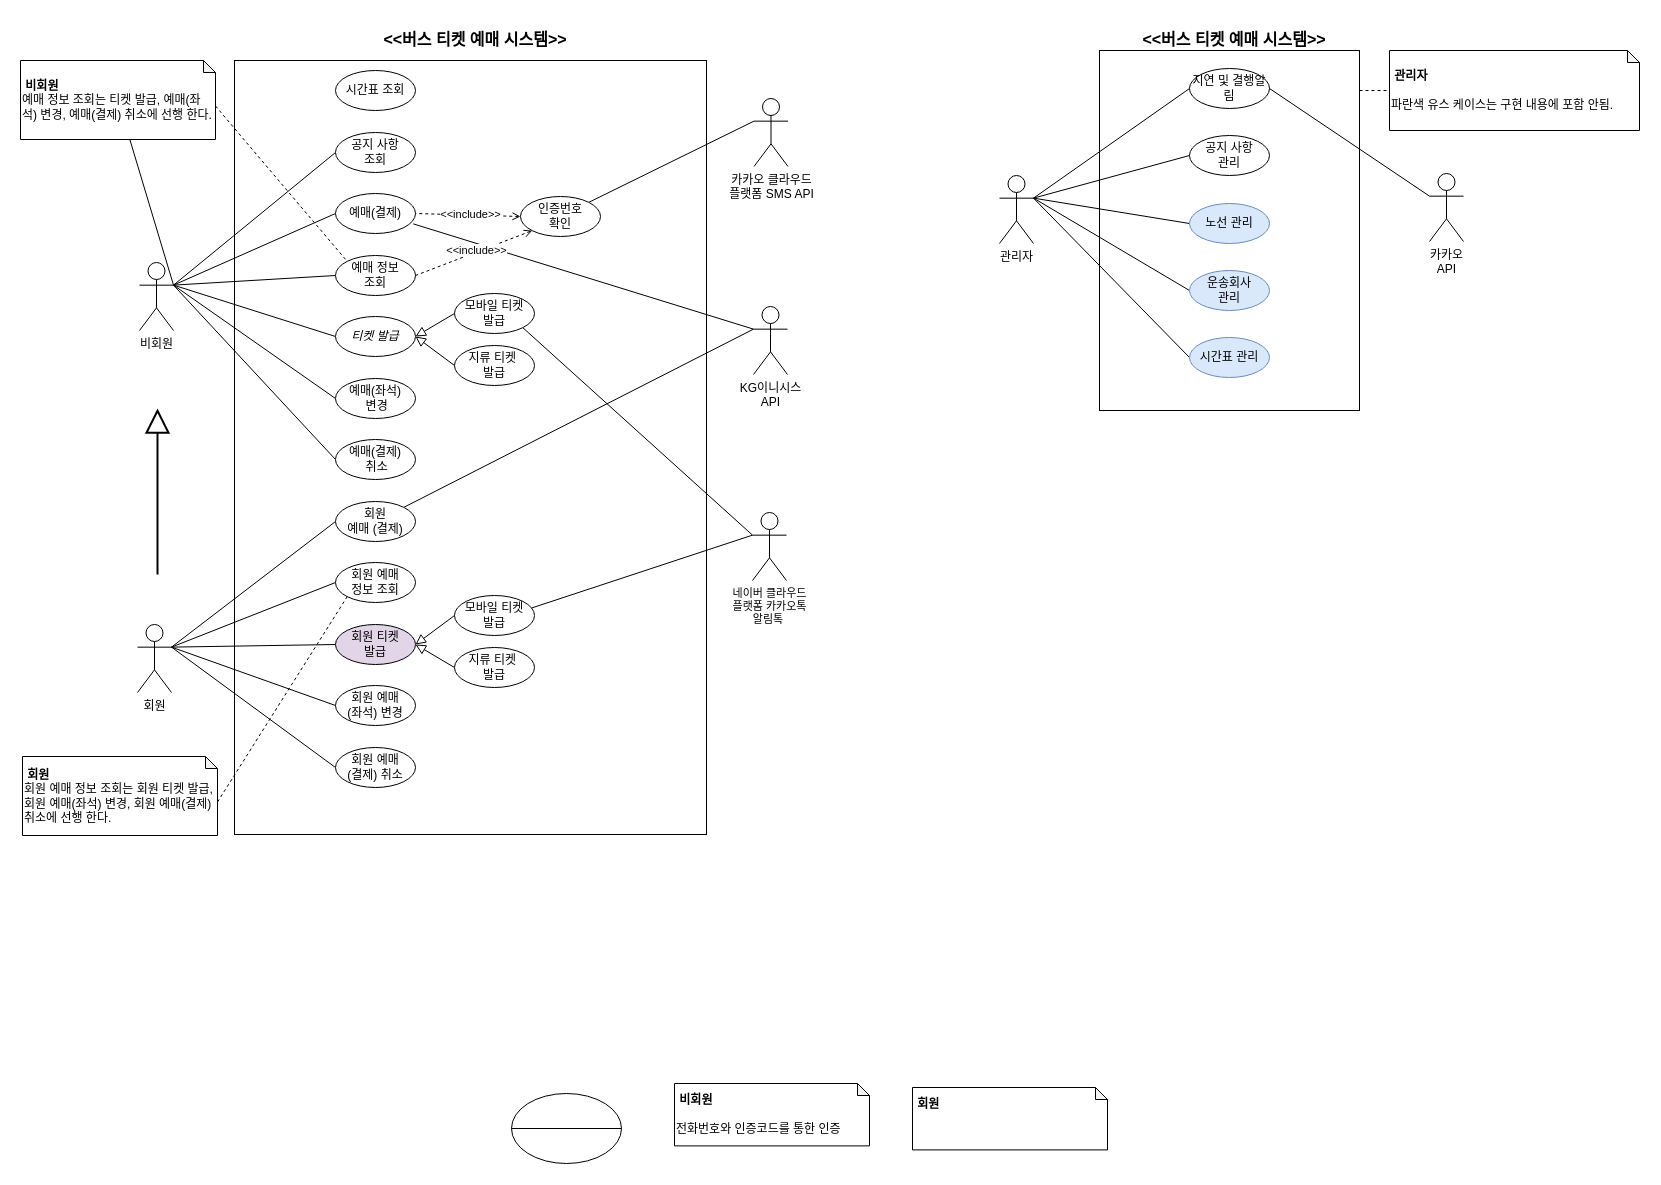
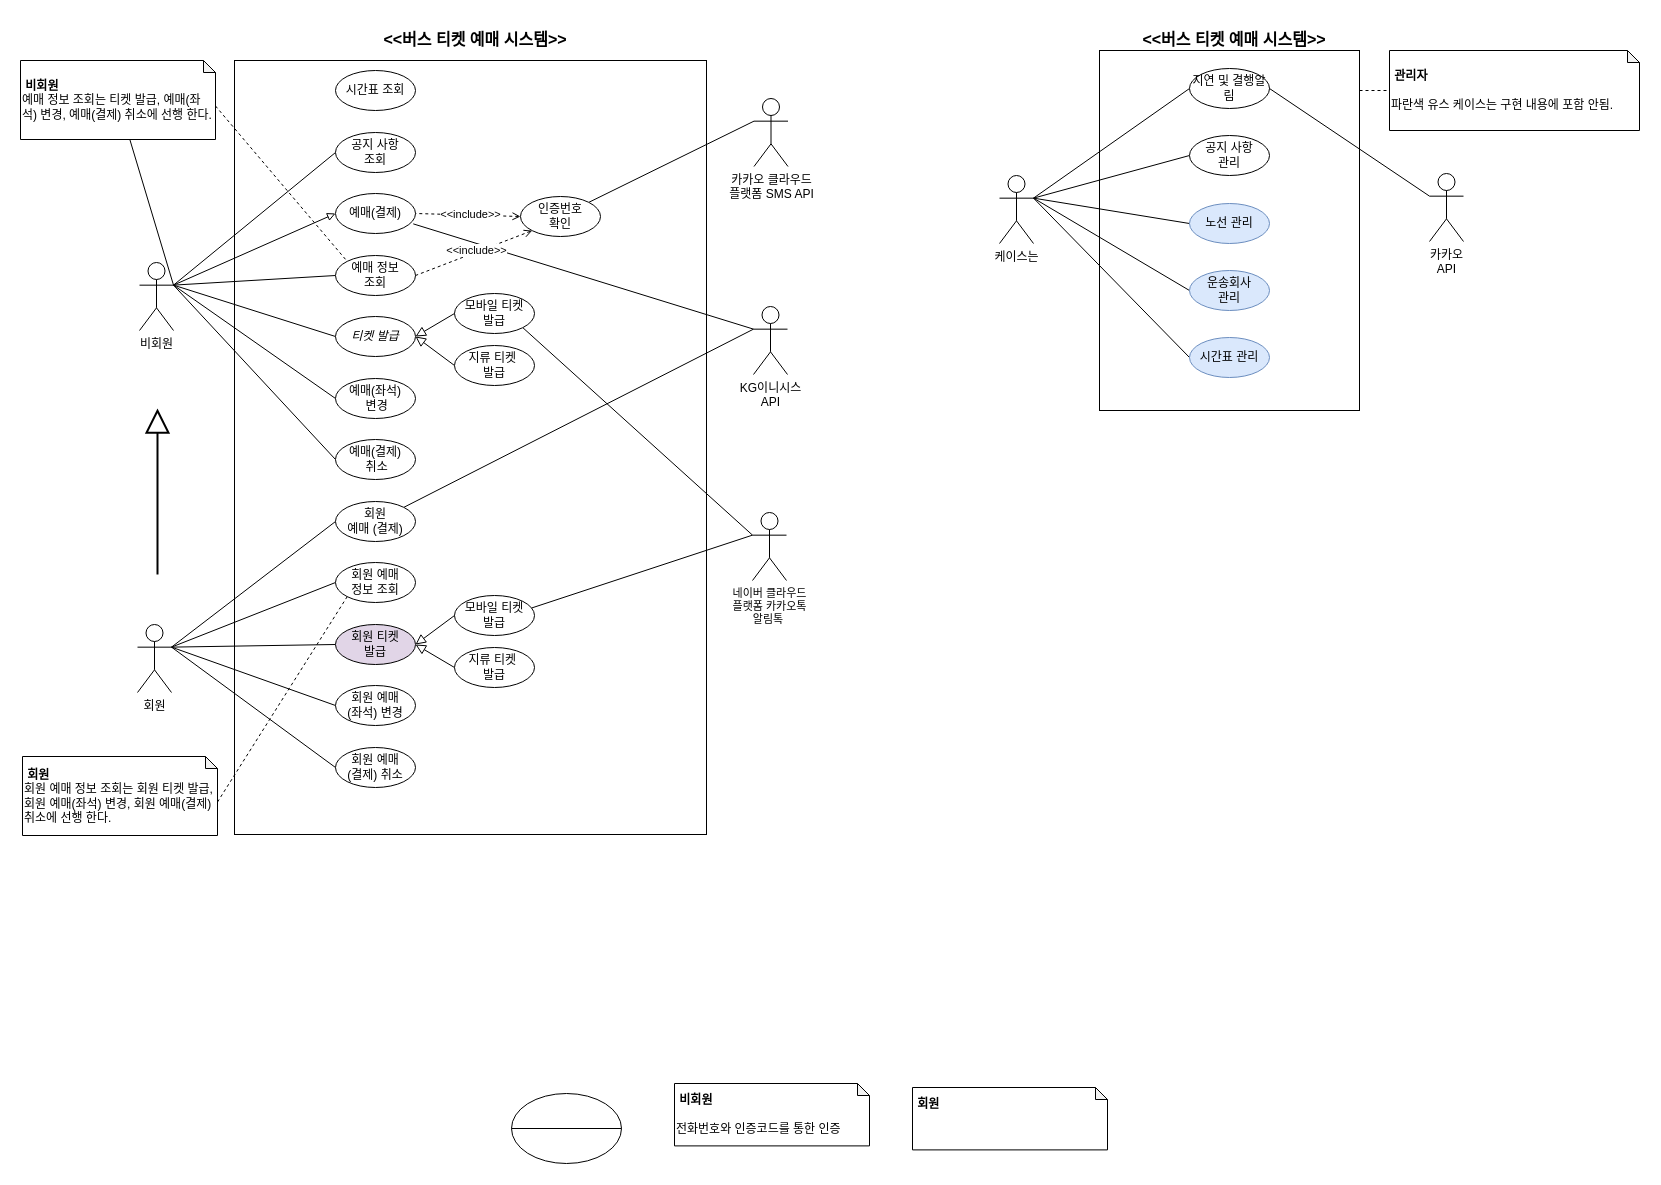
(330, 216) -> (327, 217)
(1017, 258) -> (1017, 258)
